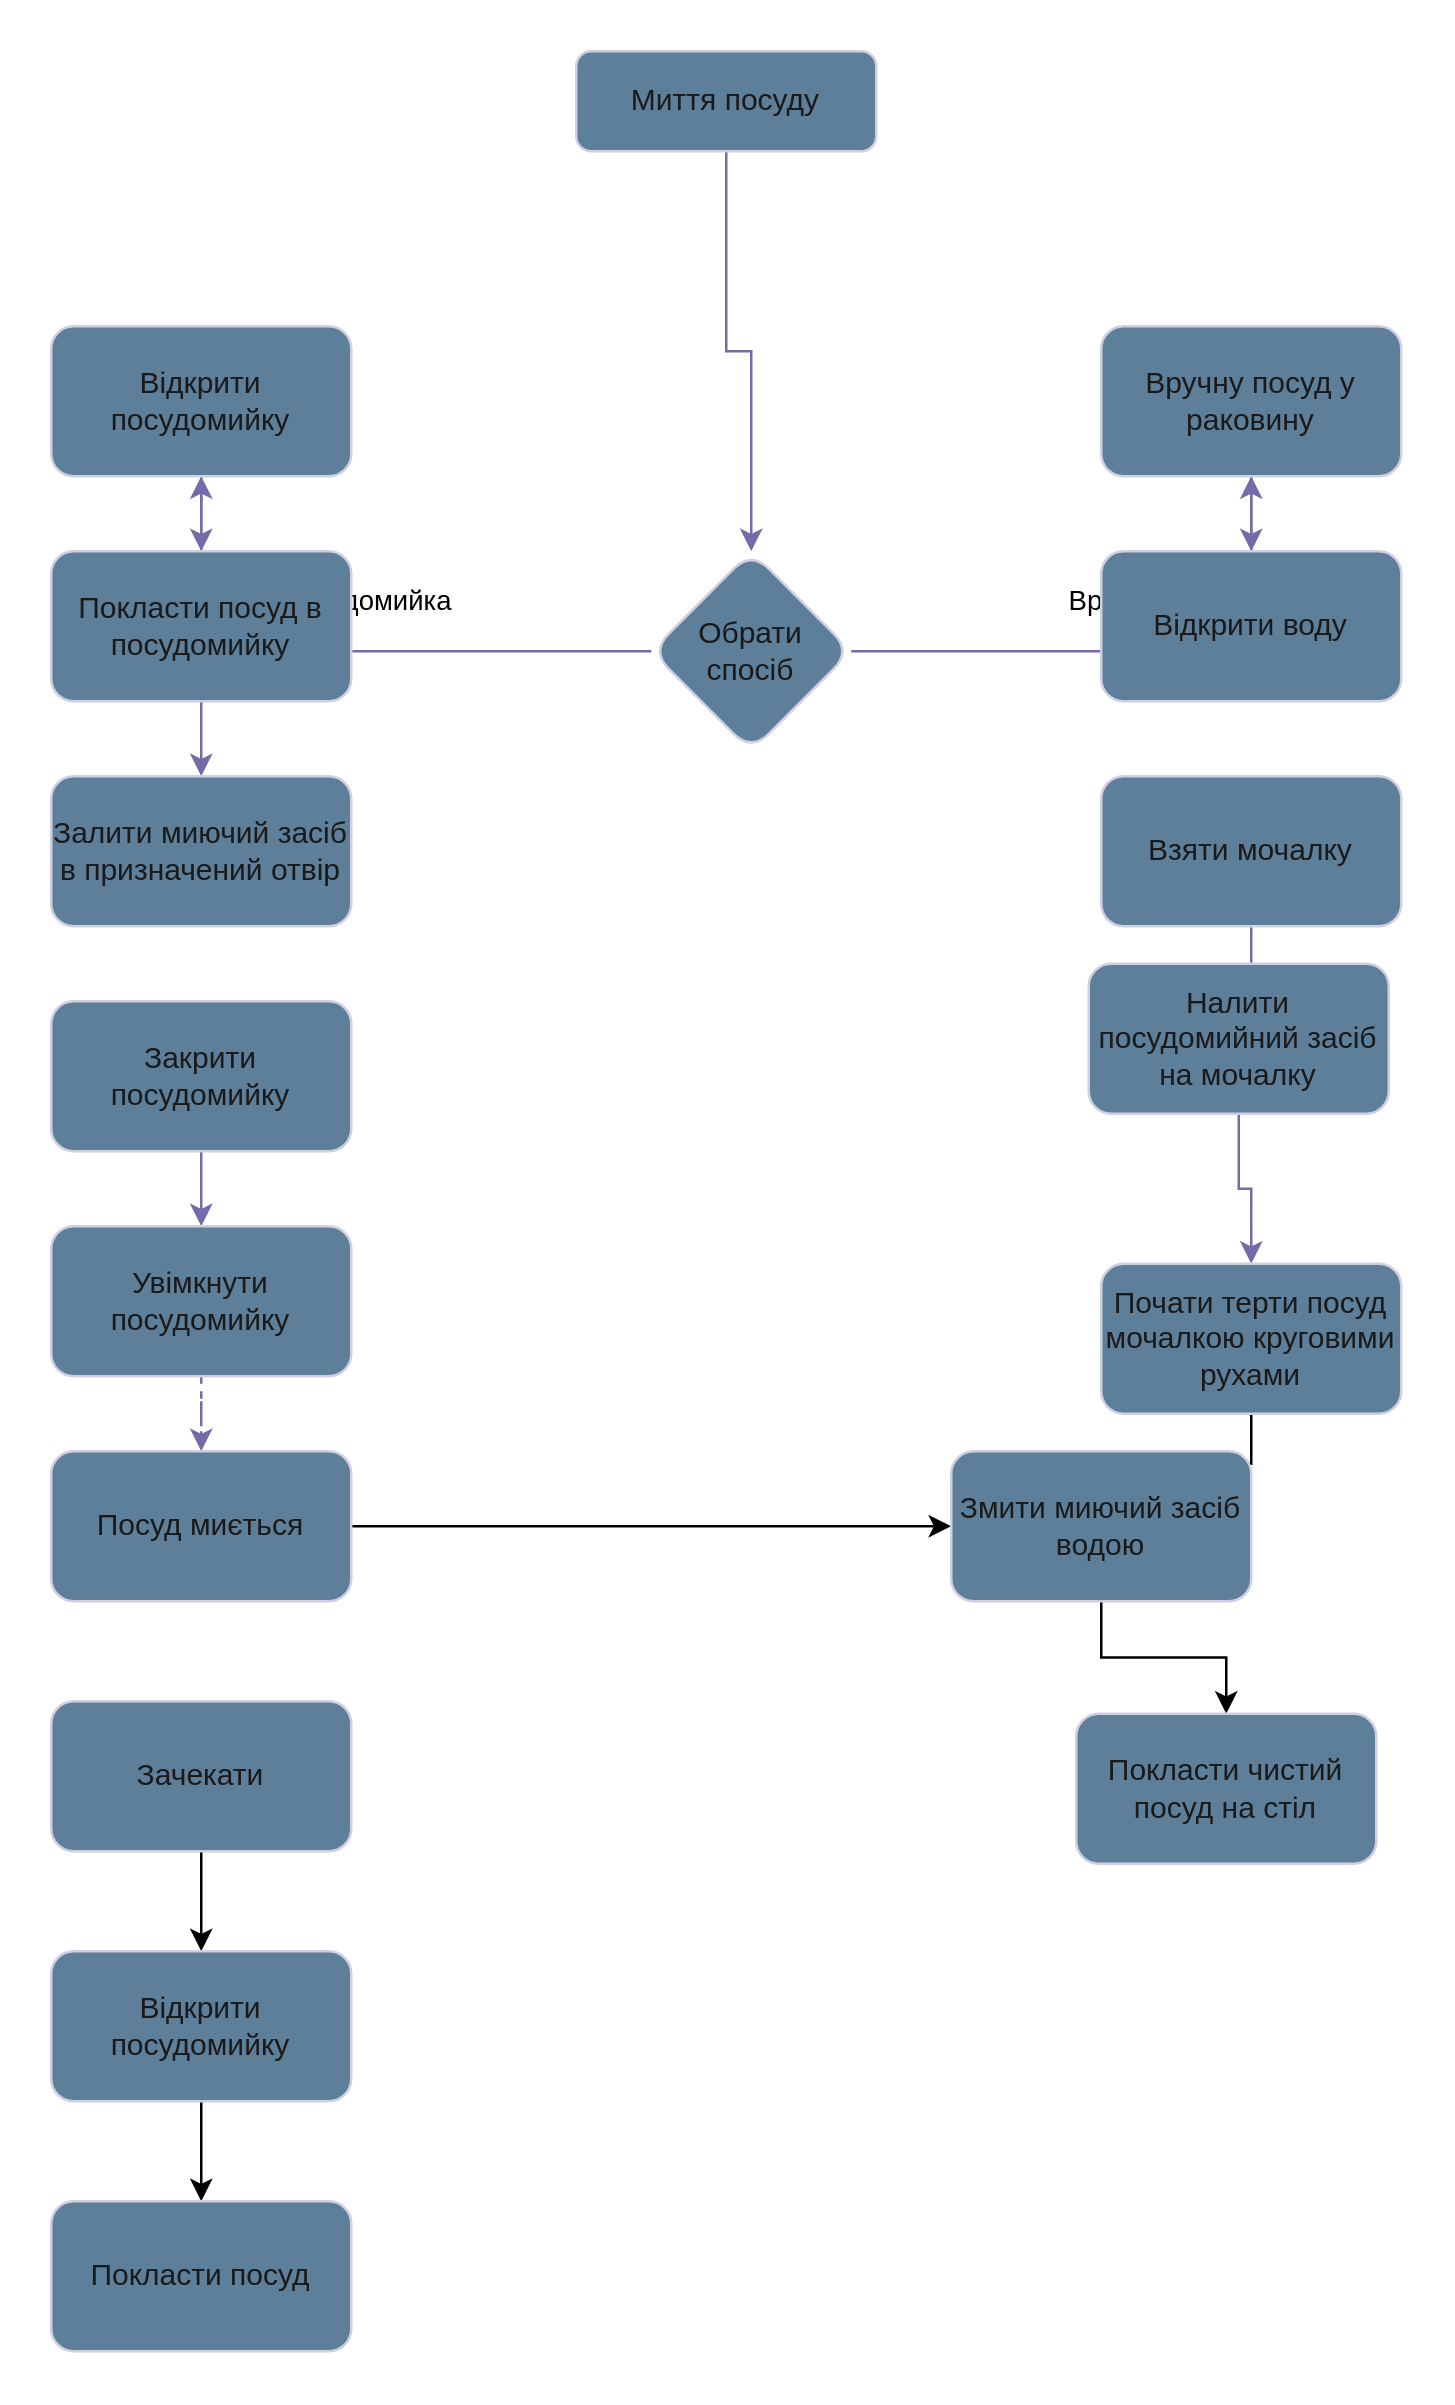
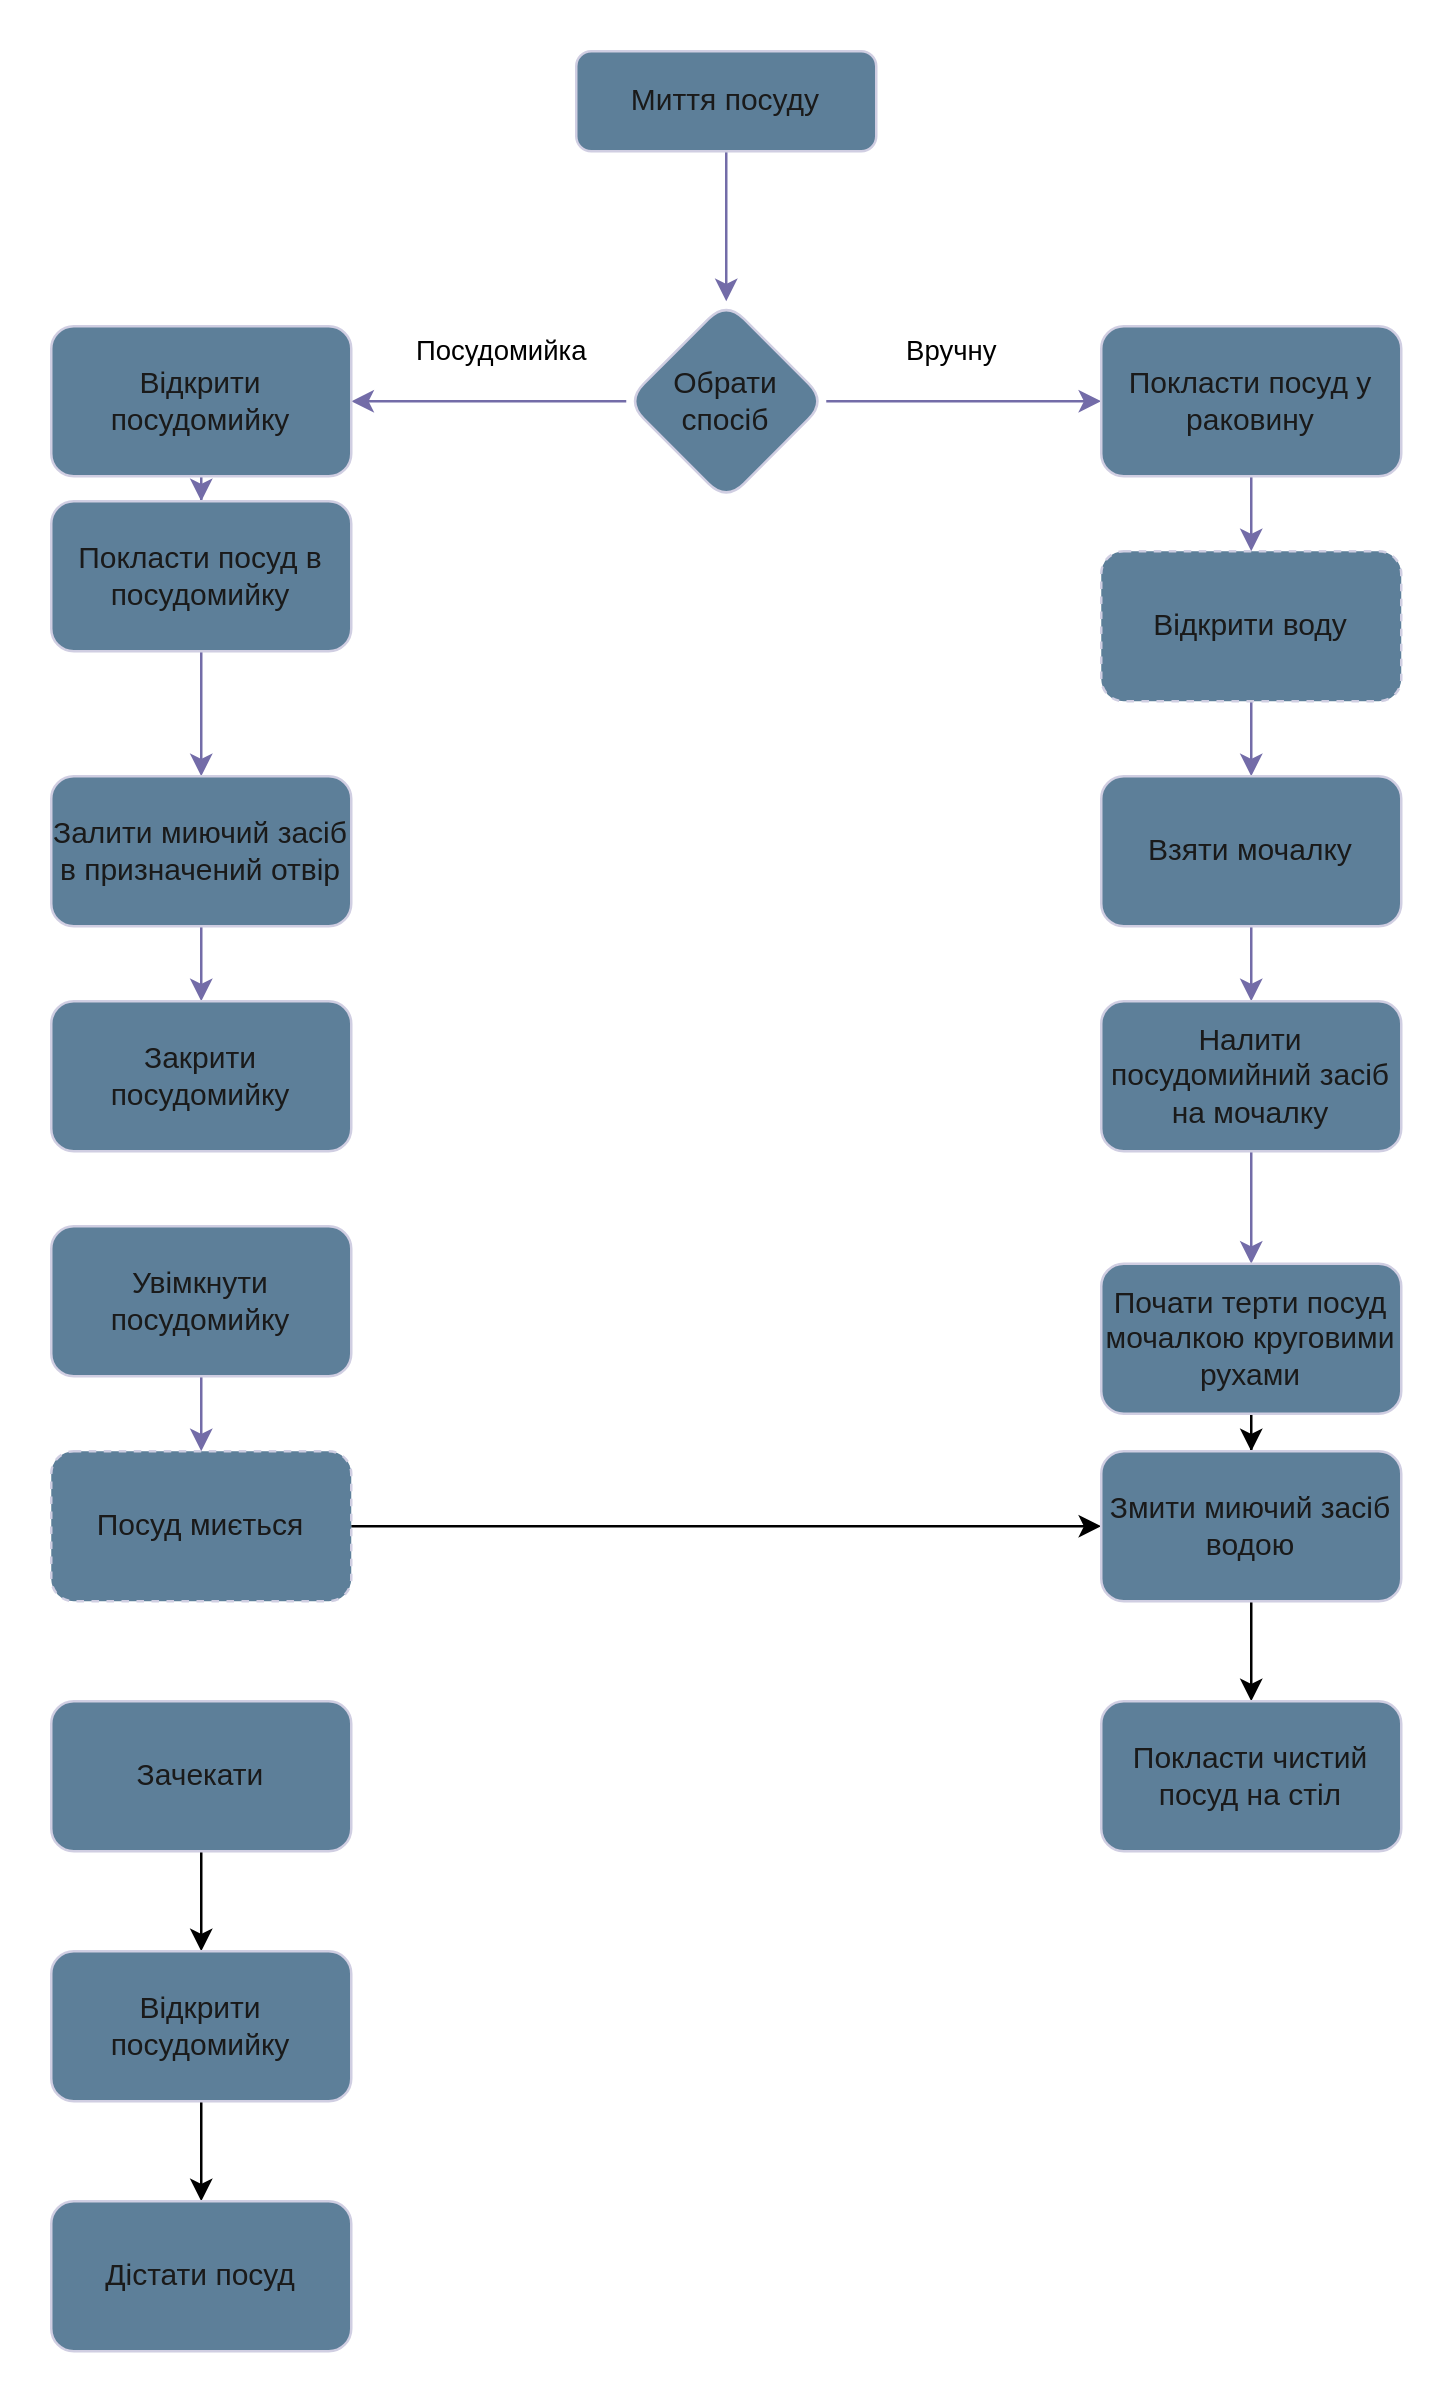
(1251, 401) -> (1251, 401)
(201, 626) -> (201, 576)
(1251, 626) -> (1251, 626)
(751, 651) -> (726, 401)
none -> (1251, 747)
none -> (201, 972)
(1239, 1039) -> (1251, 1076)
(201, 1197) -> none
(201, 1392) -> (201, 1392)
(201, 1526) -> (201, 1526)
(1101, 1526) -> (1251, 1526)
(1226, 1789) -> (1251, 1776)
(201, 2276) -> (201, 2276)
